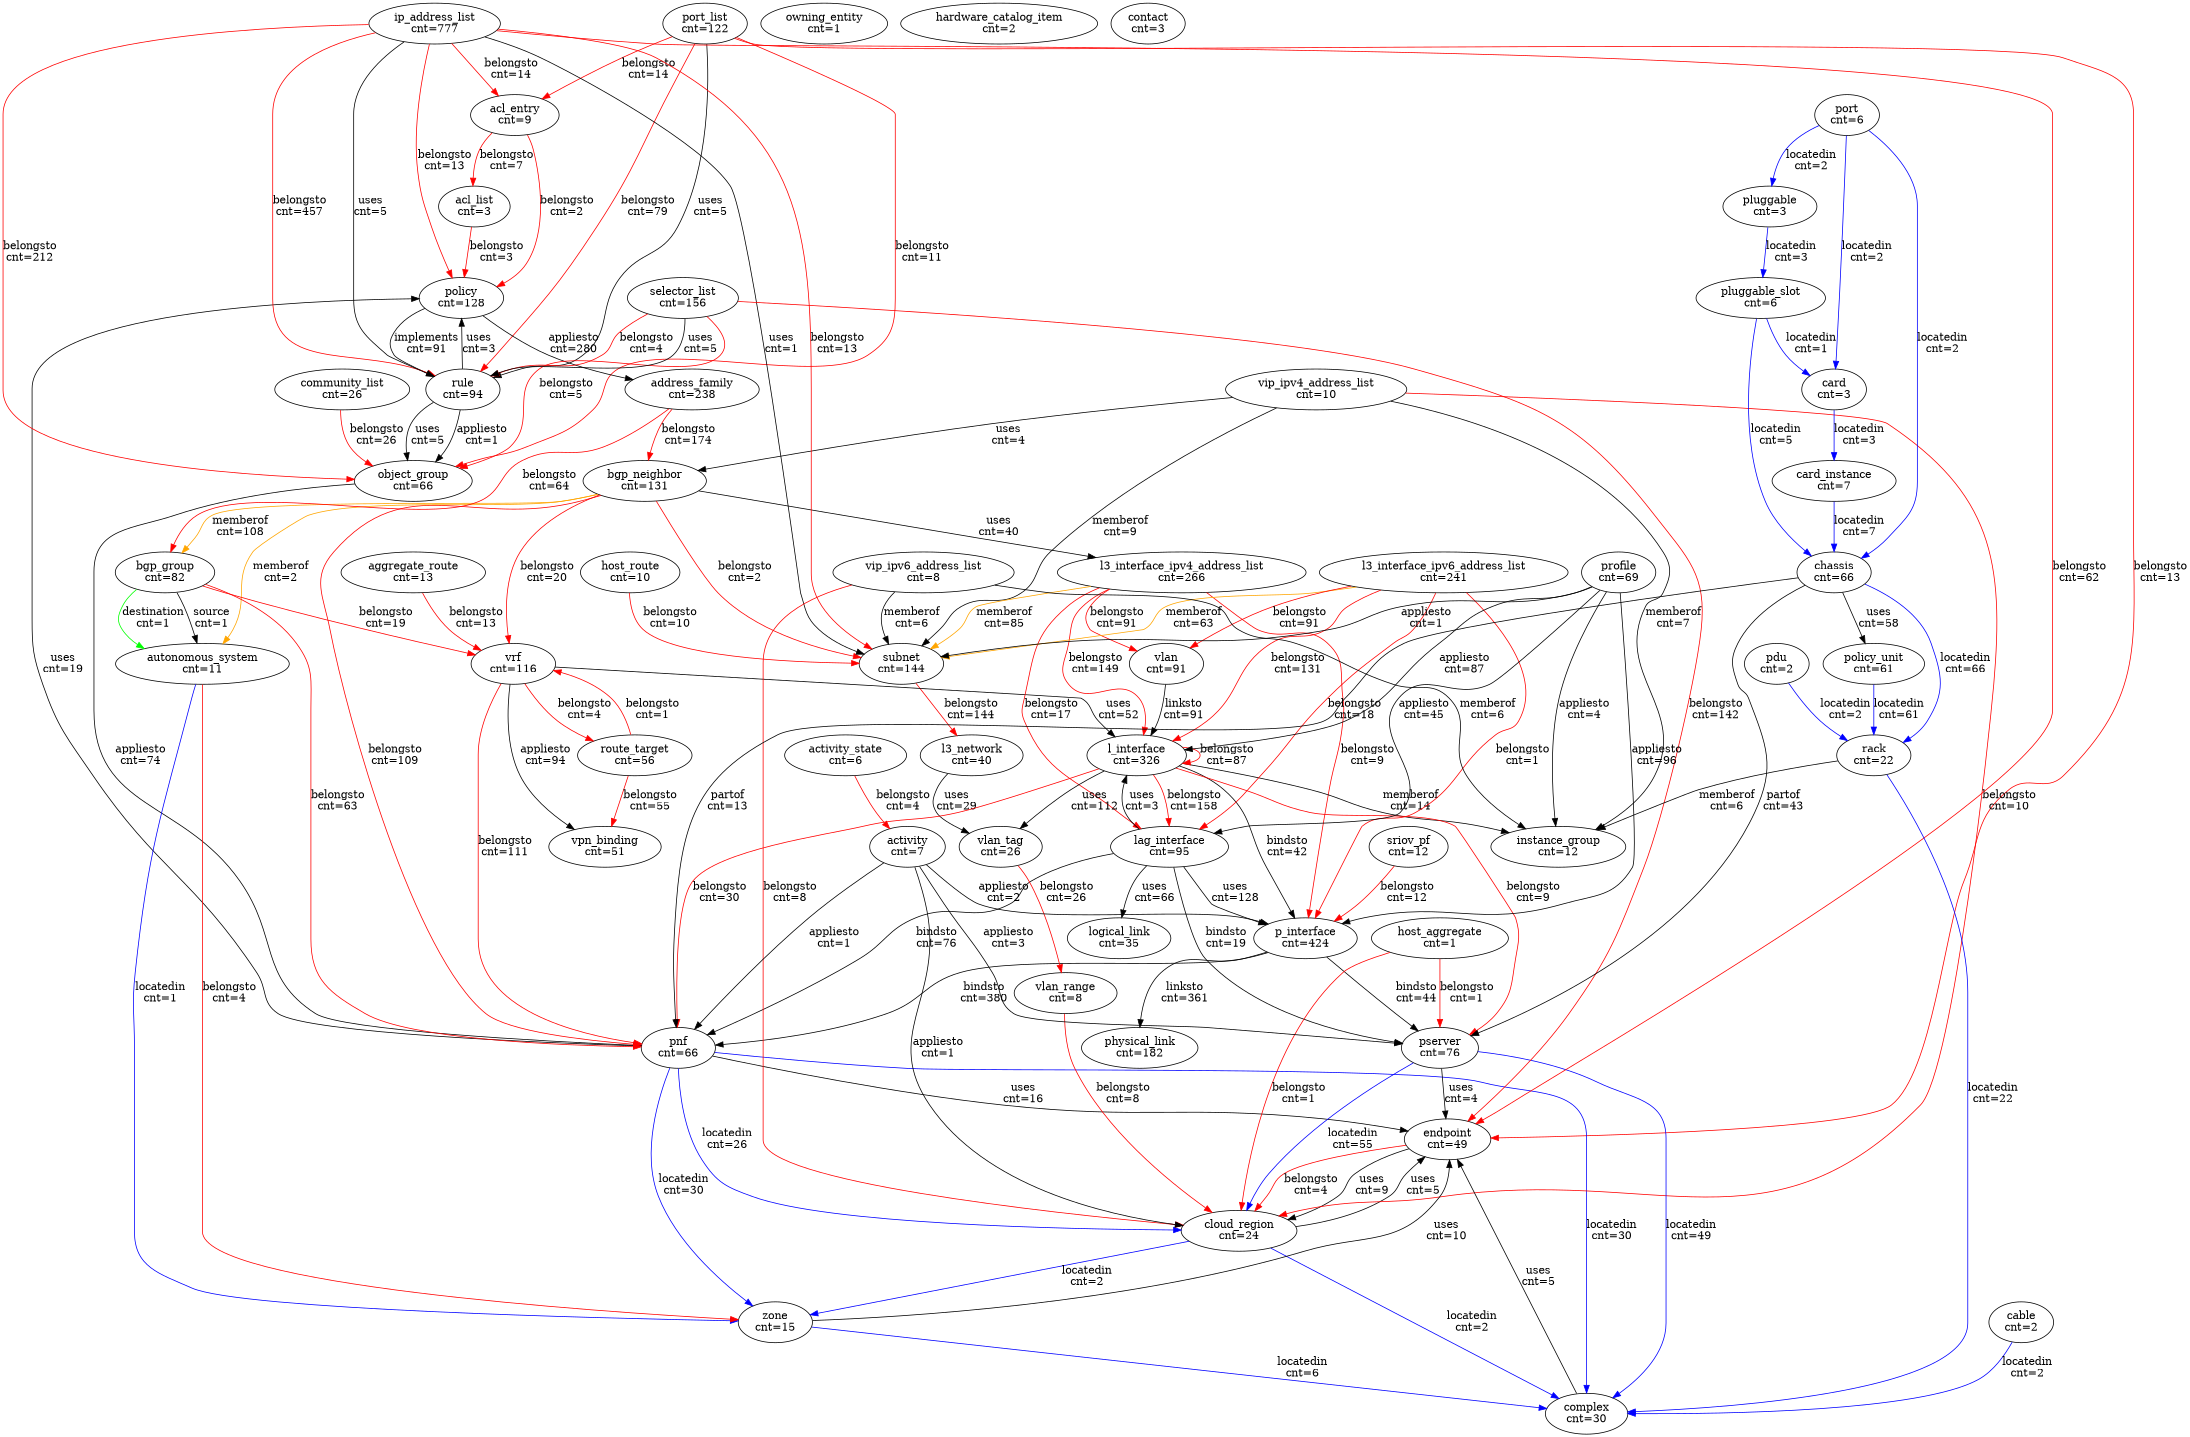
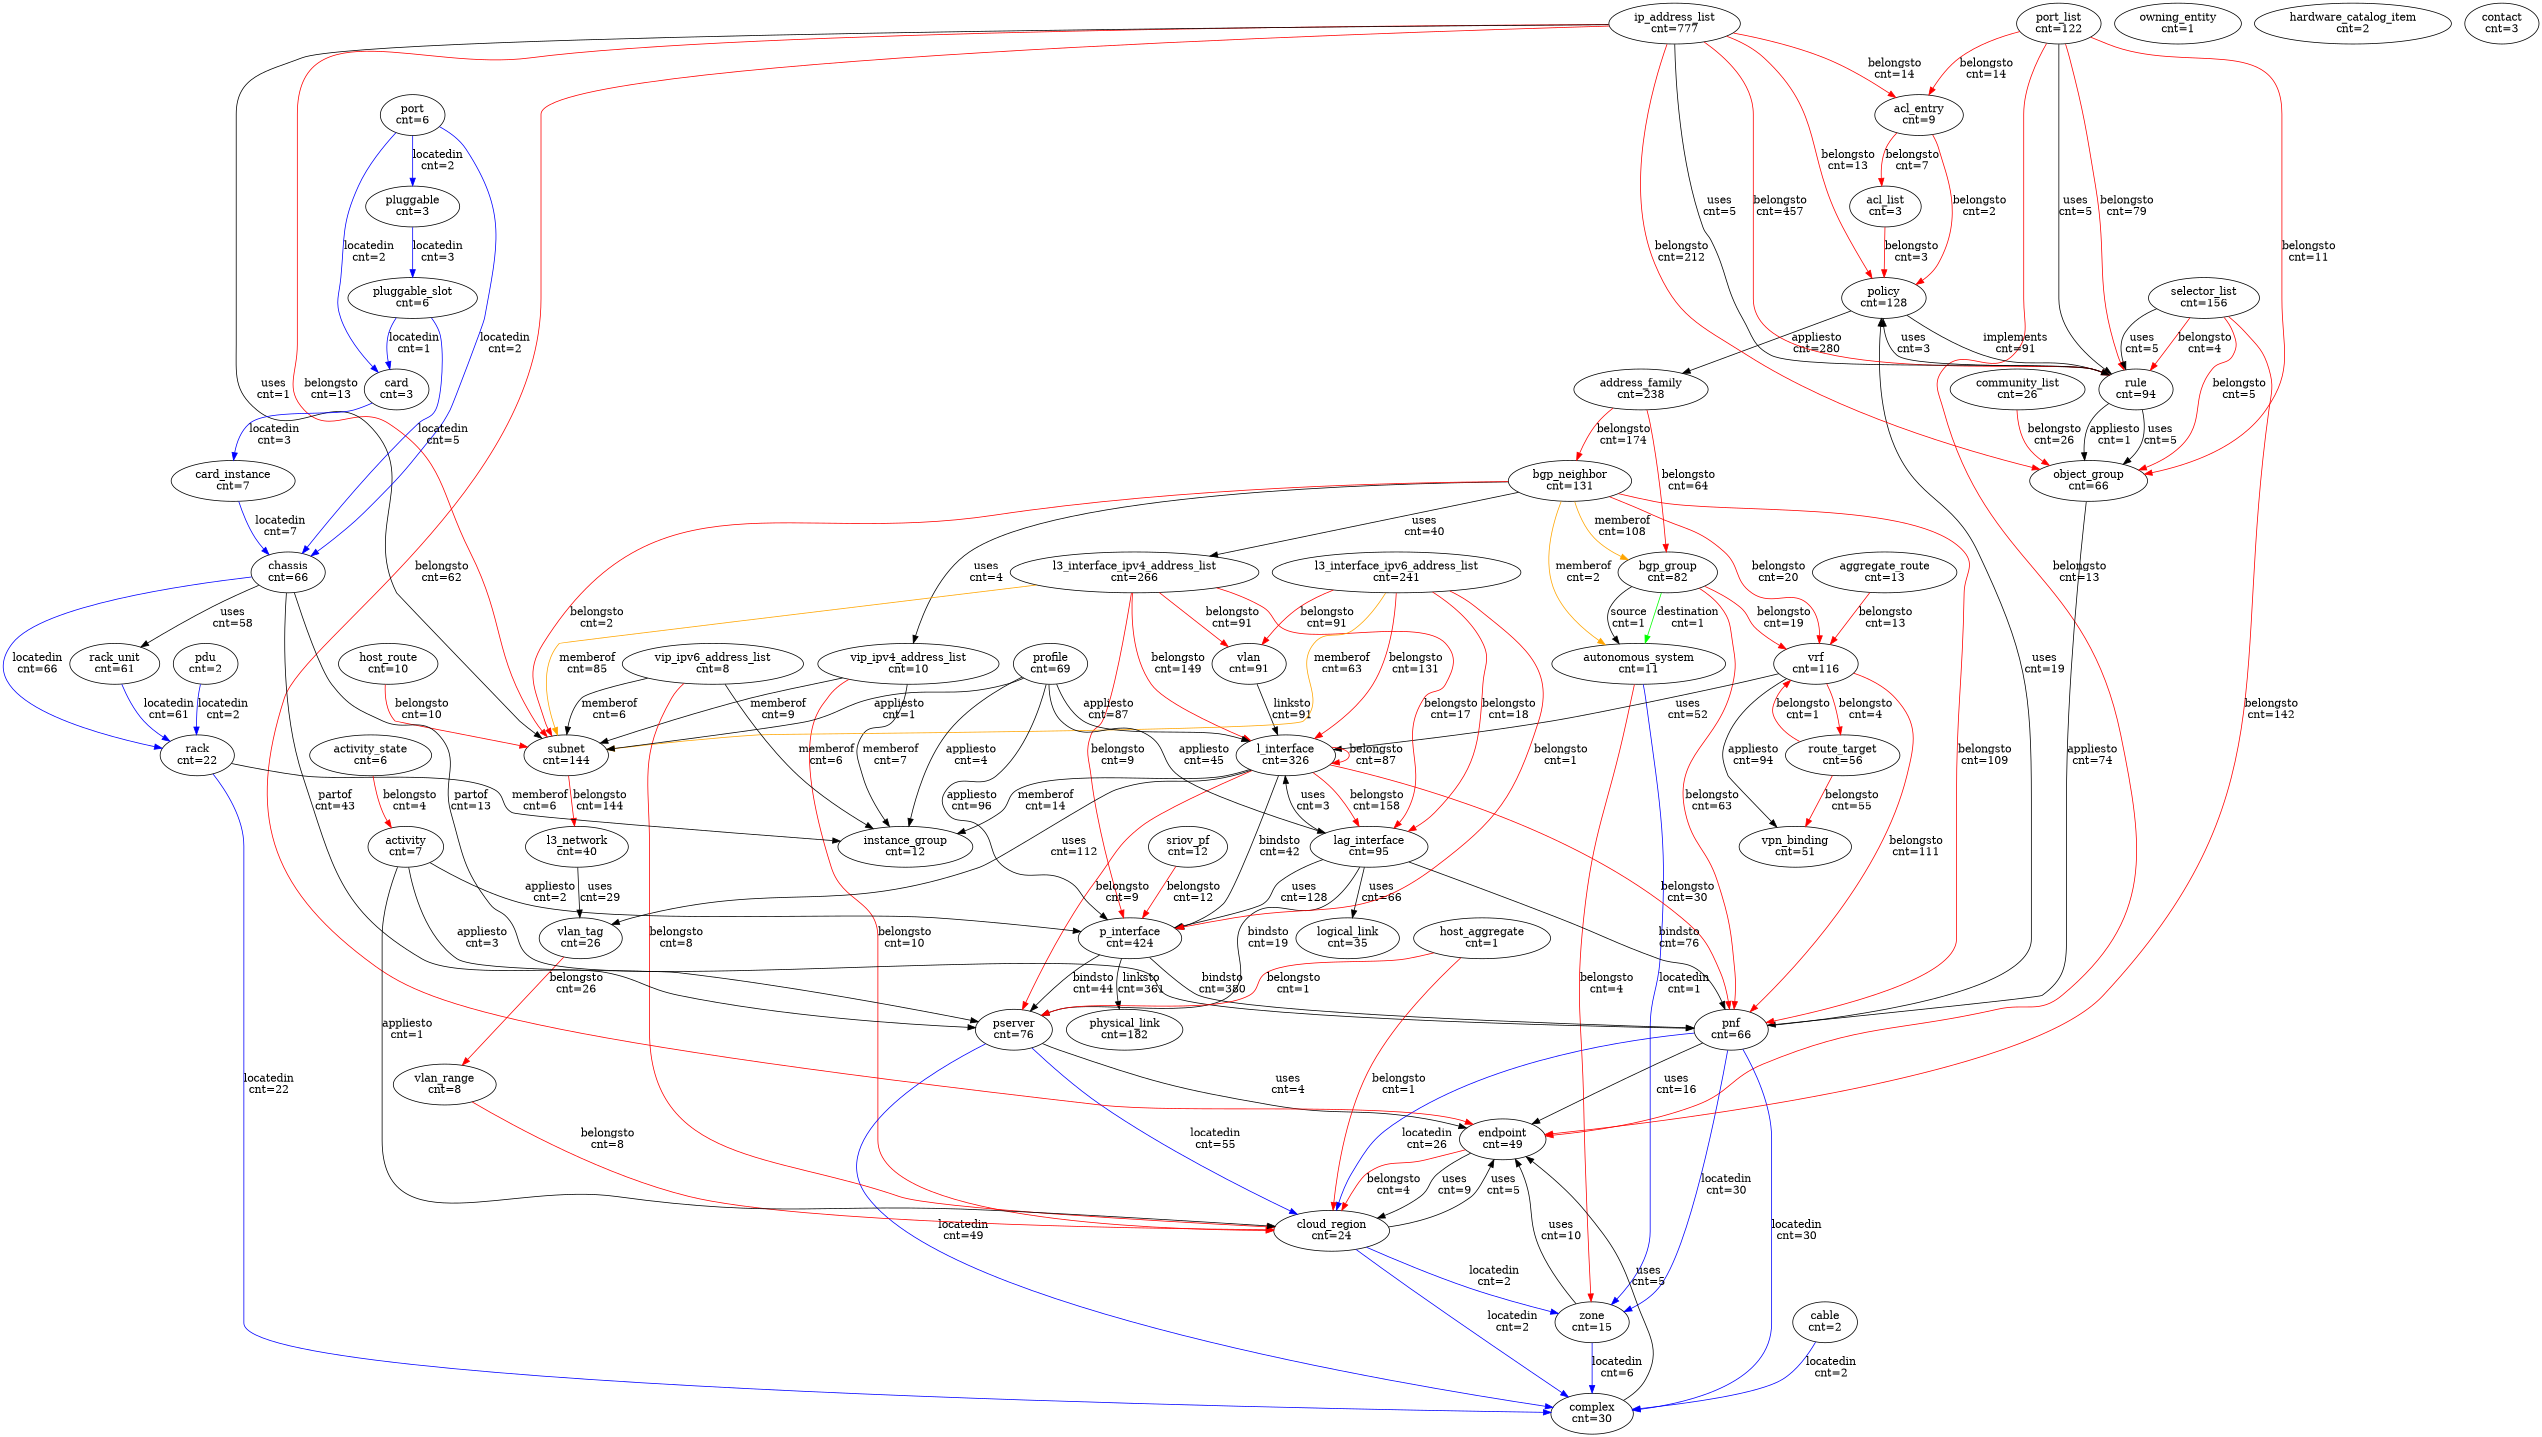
(968, 427) -> (1185, 500)
(1874, 664) -> (115, 664)
(787, 937) -> none
